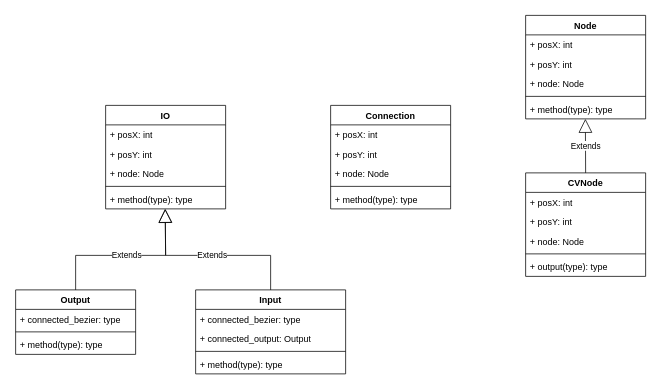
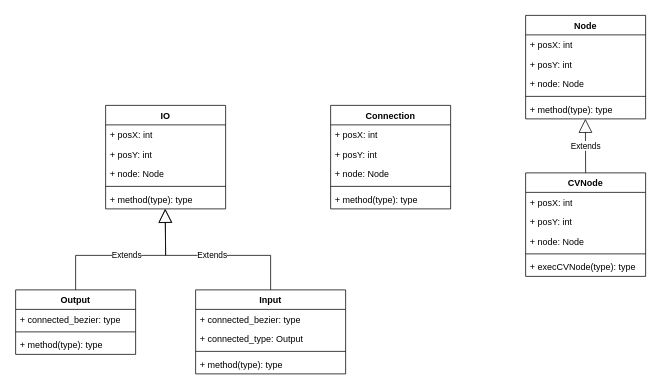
(577, 268) -> (586, 273)
(262, 340) -> (257, 340)
